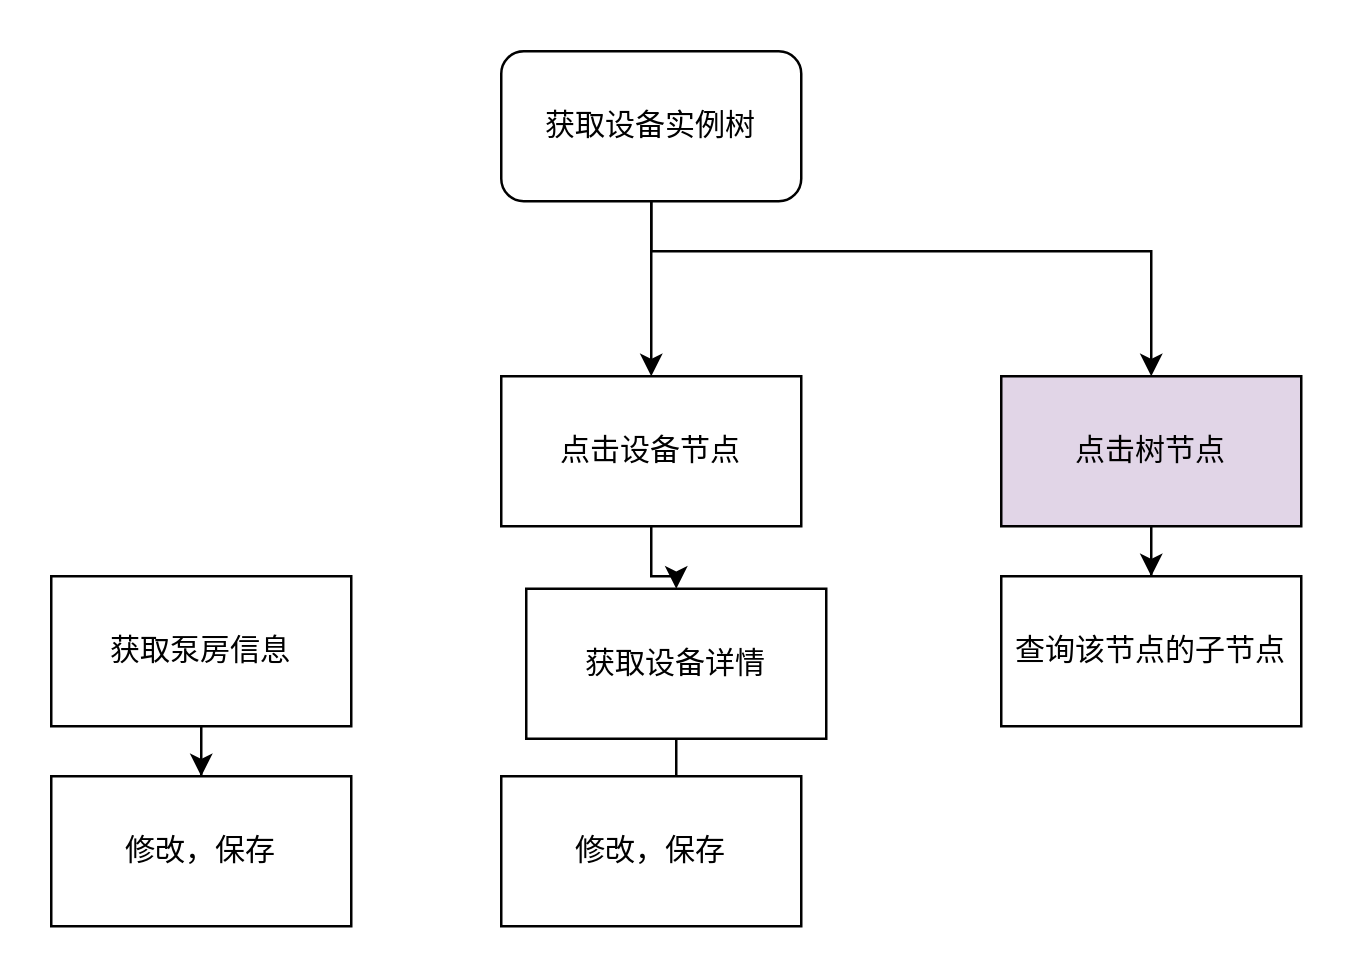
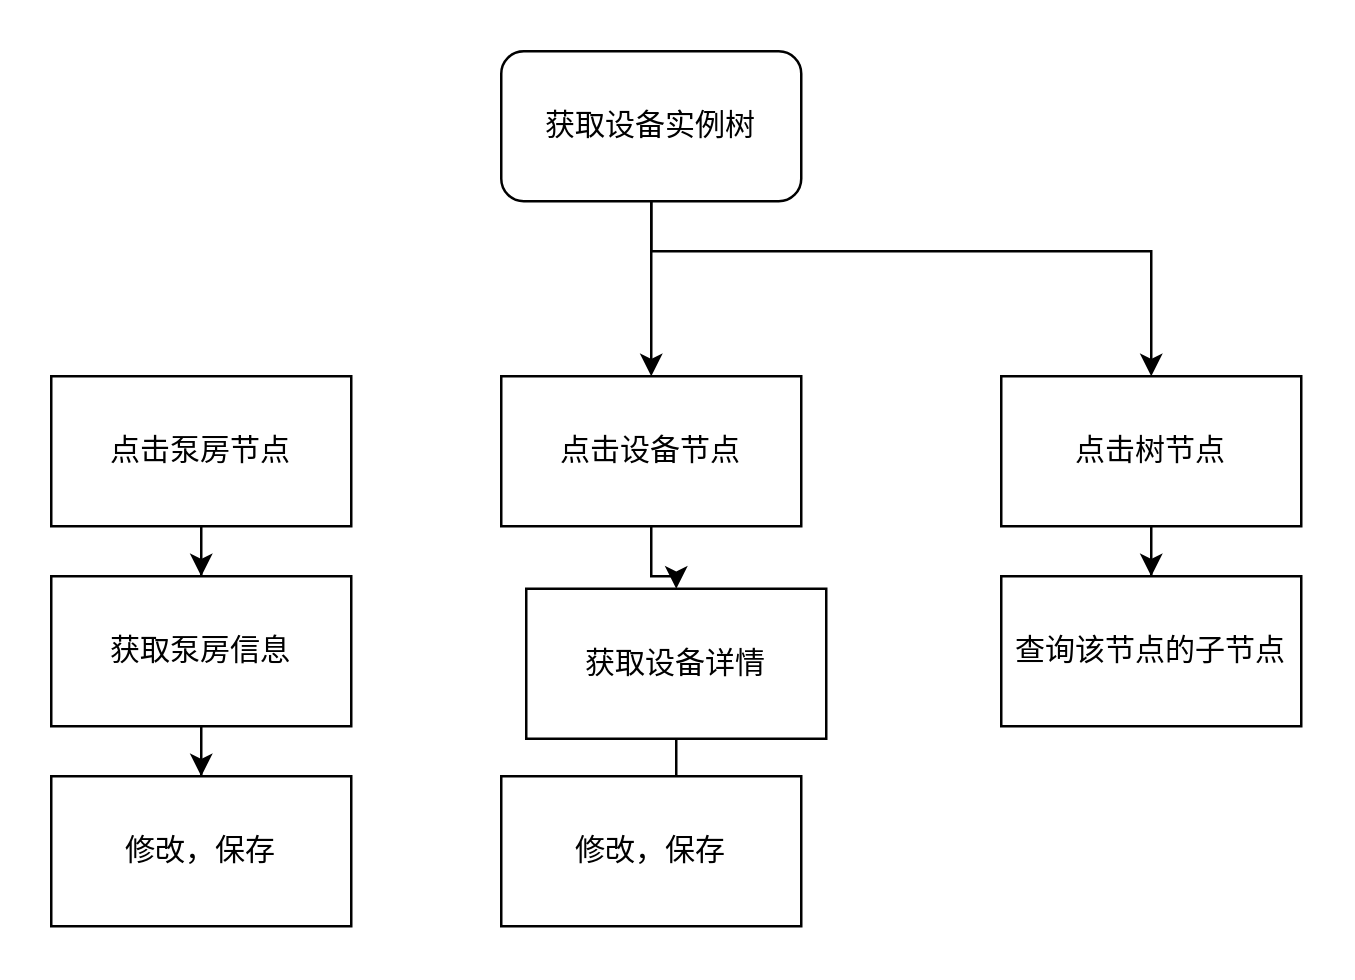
none -> (201, 451)
(1151, 451) -> (1151, 451)
none -> (201, 559)
